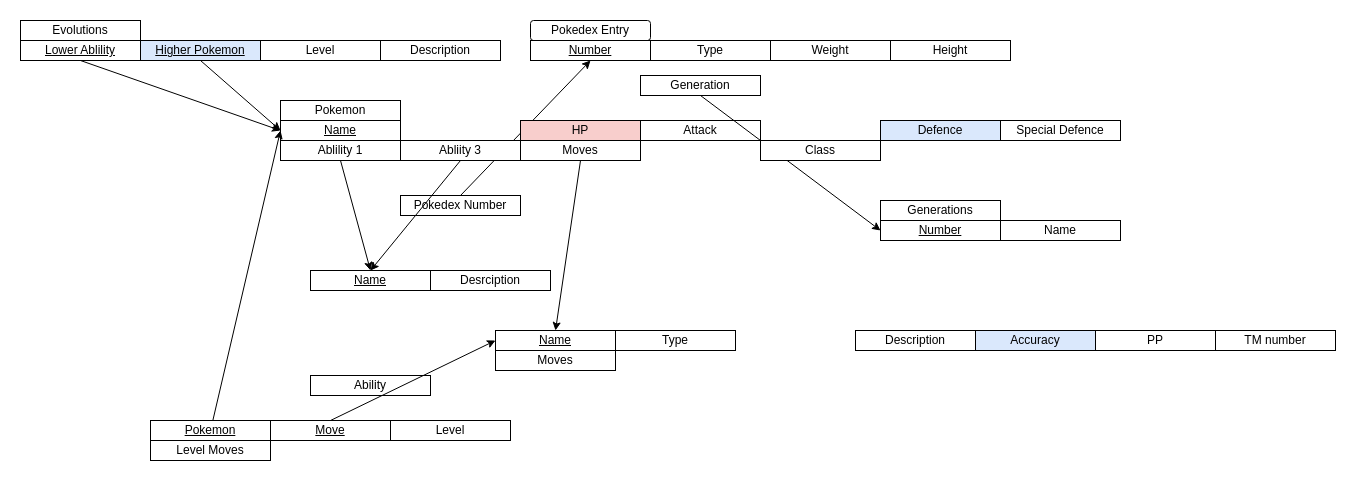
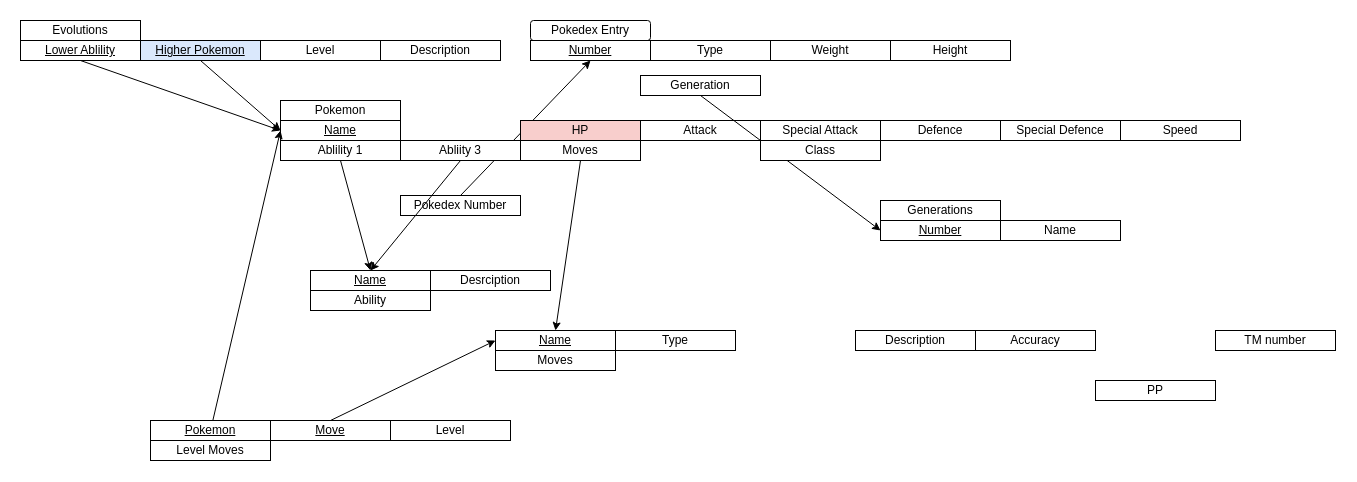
none -> (821, 131)
(941, 131) -> (941, 131)
none -> (1181, 131)
(1036, 341) -> (1036, 341)
(1156, 341) -> (1156, 391)
(371, 386) -> (371, 301)
